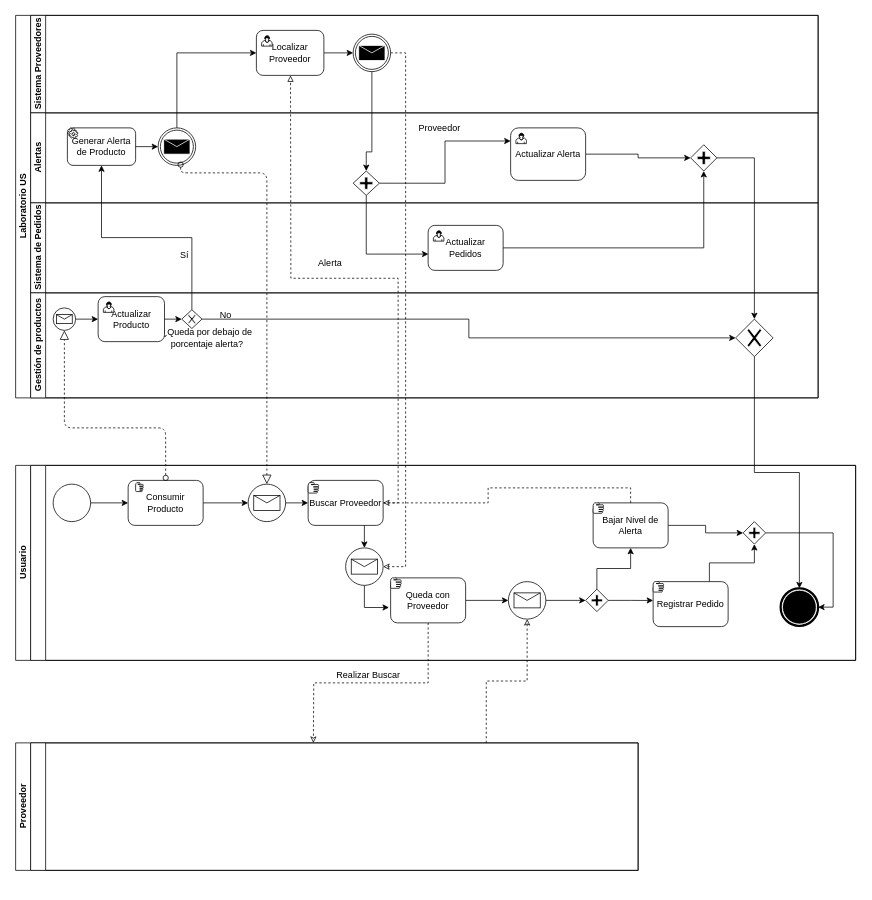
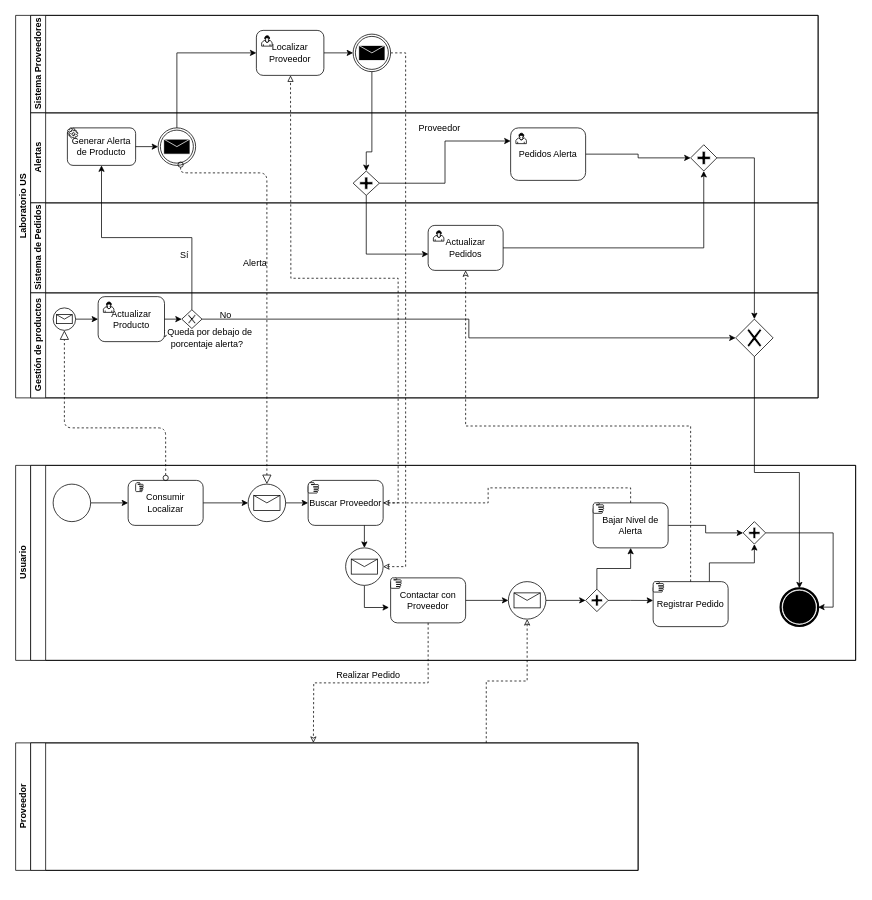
(548, 154) -> (548, 154)
(330, 263) -> (255, 263)
(165, 503) -> (165, 503)
none -> (690, 503)
(428, 600) -> (428, 600)
(368, 675) -> (368, 675)
